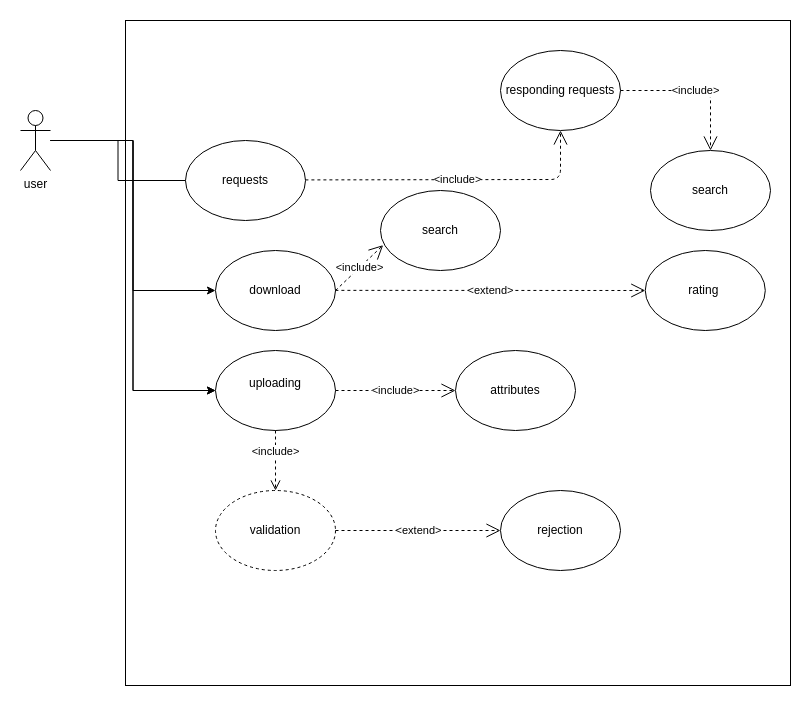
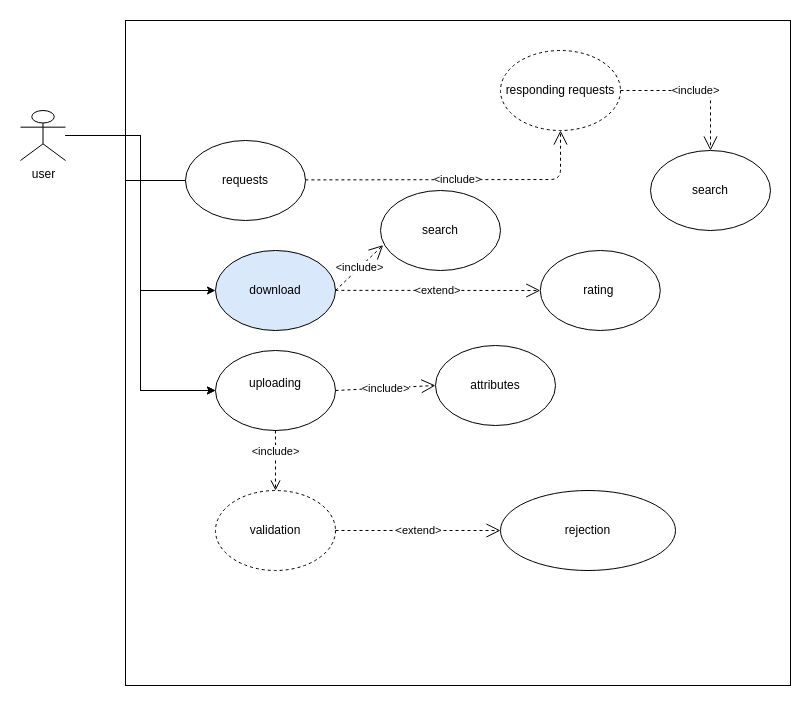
(561, 91) -> (561, 91)
(36, 141) -> (43, 136)
(276, 291) -> (276, 291)
(705, 291) -> (600, 291)
(516, 391) -> (496, 386)
(561, 531) -> (588, 531)
